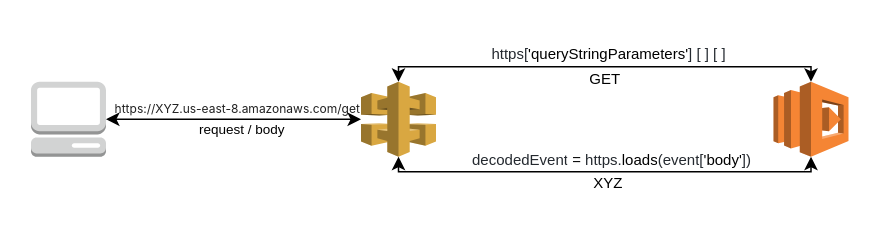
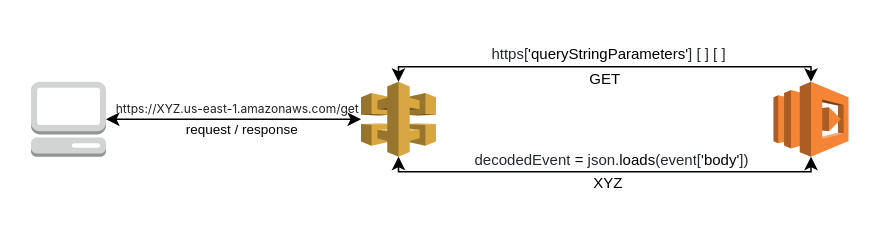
(238, 107) -> (238, 107)
(242, 130) -> (242, 130)
(612, 160) -> (612, 160)
